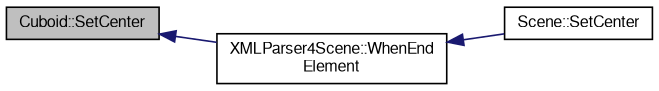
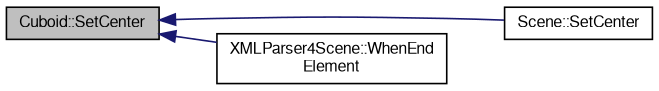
(484, 37) -> (340, 17)
